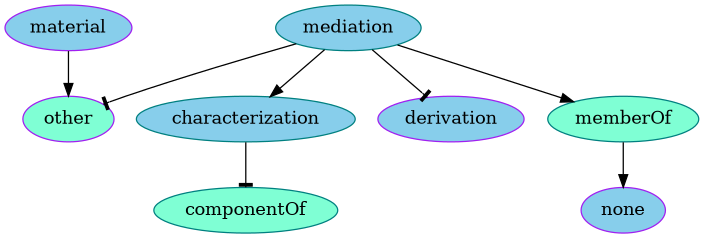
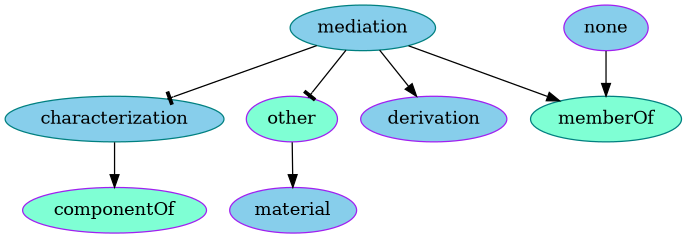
(68, 67) -> (292, 158)
(302, 69) -> (245, 71)
(397, 71) -> (394, 68)
(623, 158) -> (606, 67)
(246, 162) -> (115, 158)
(246, 210) -> (115, 210)
